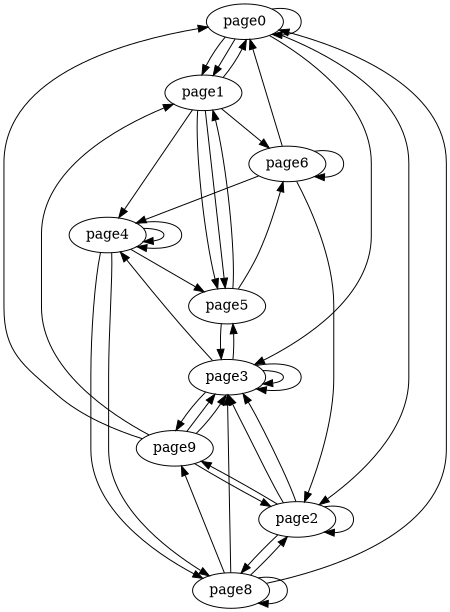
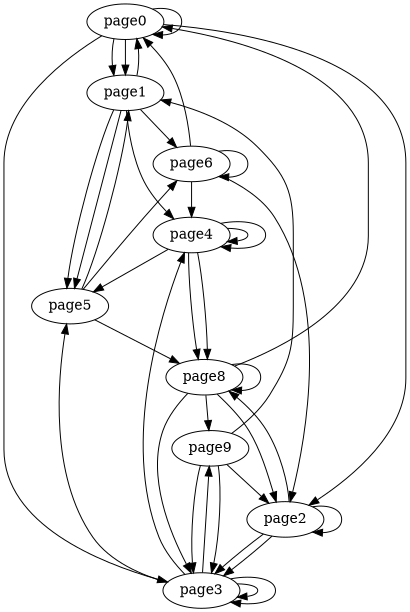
(4, 209) -> none
(221, 337) -> (133, 339)
(244, 485) -> none
